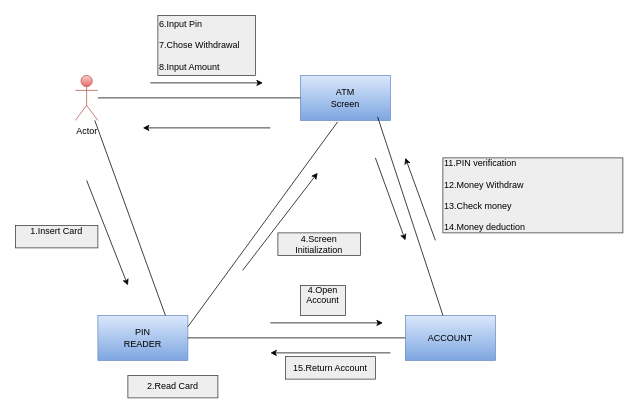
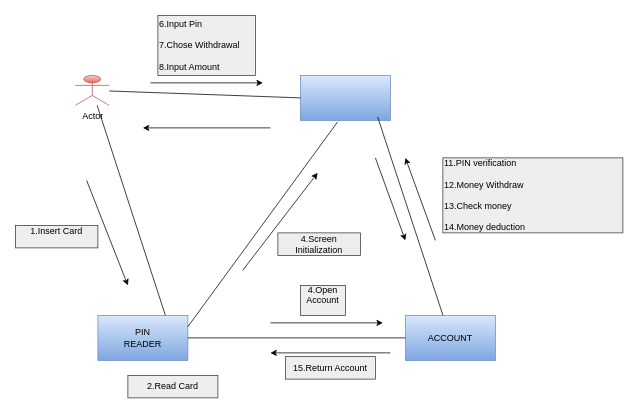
(87, 98) -> (92, 90)
(345, 98) -> none
